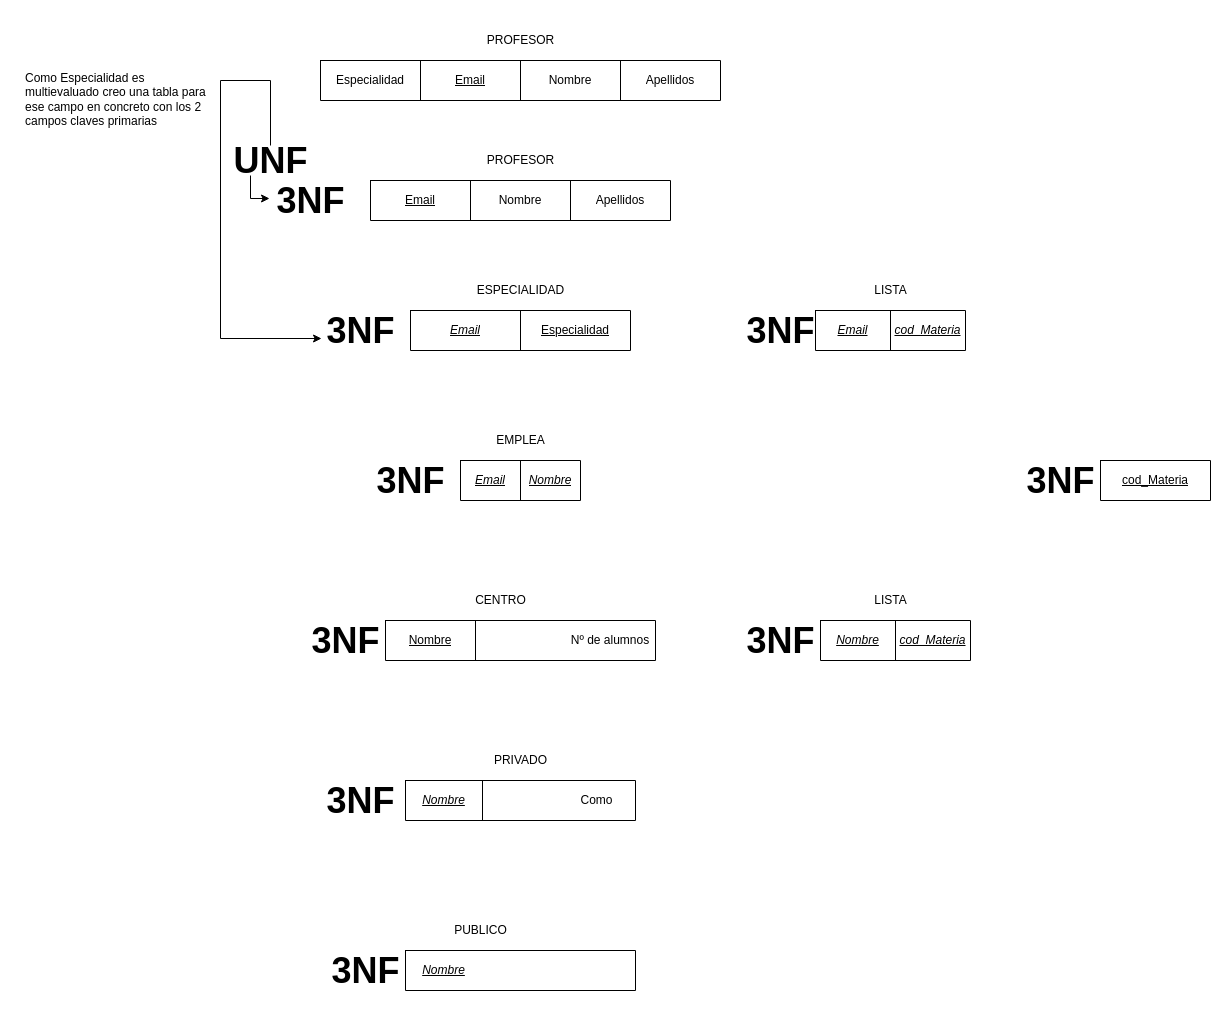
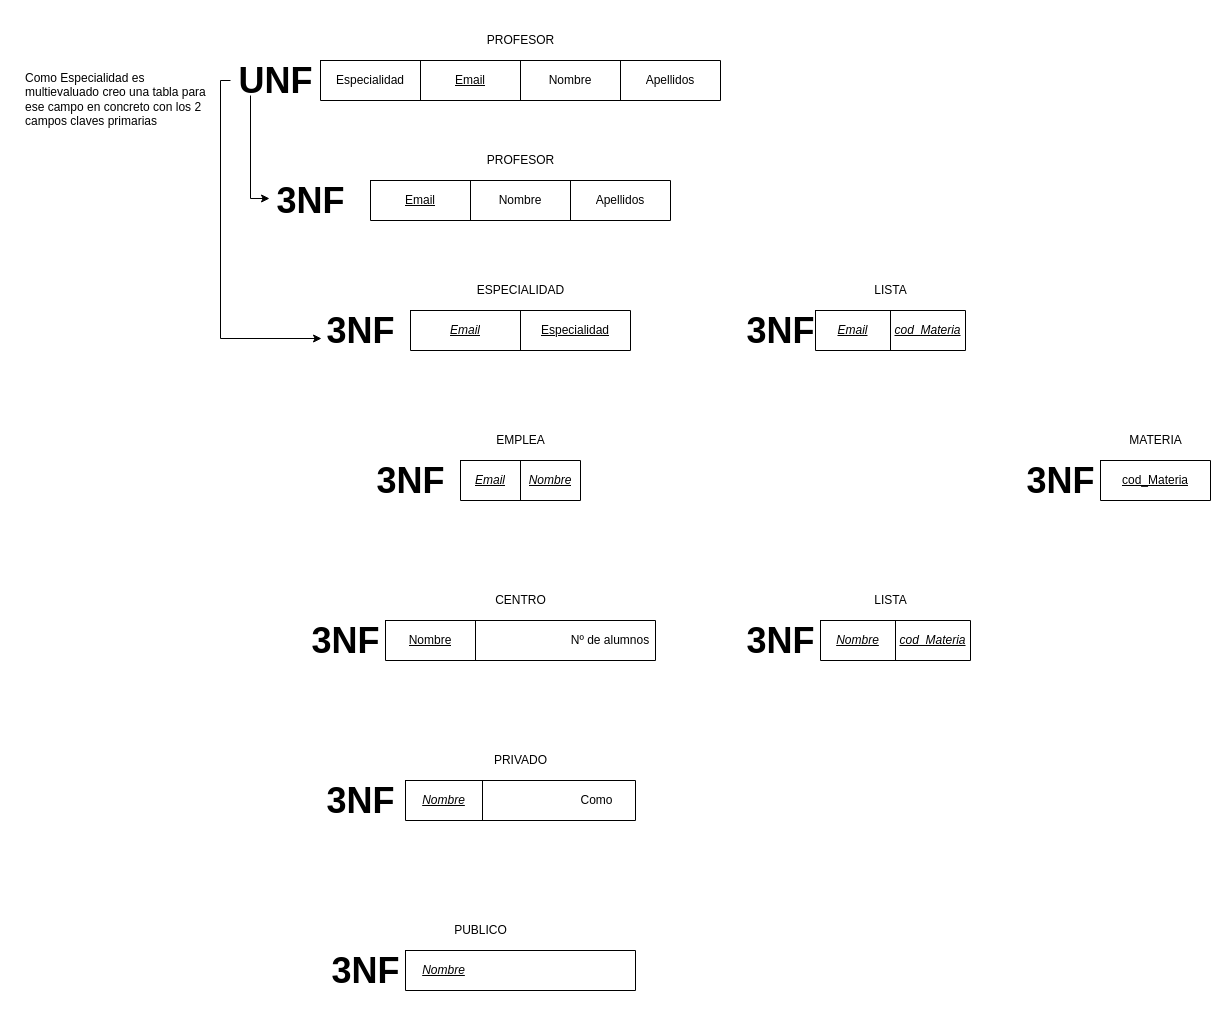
(271, 161) -> (276, 81)
none -> (1156, 441)
(501, 601) -> (521, 601)
